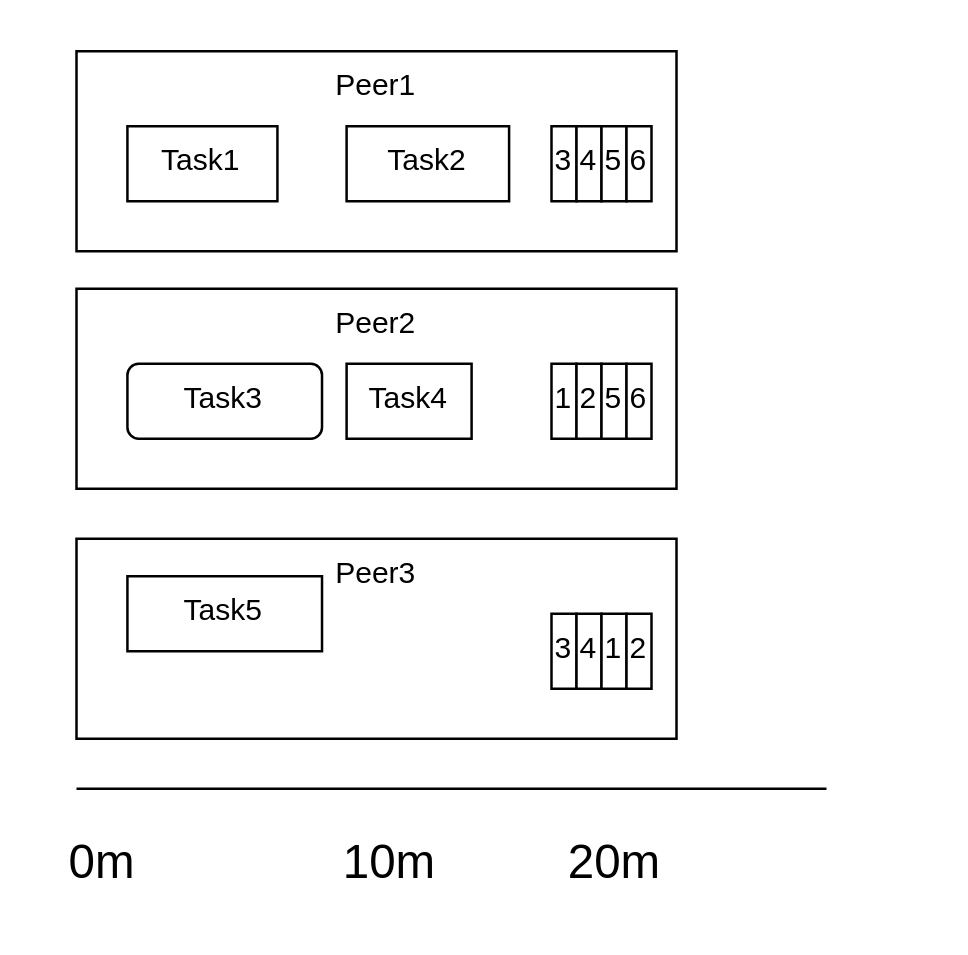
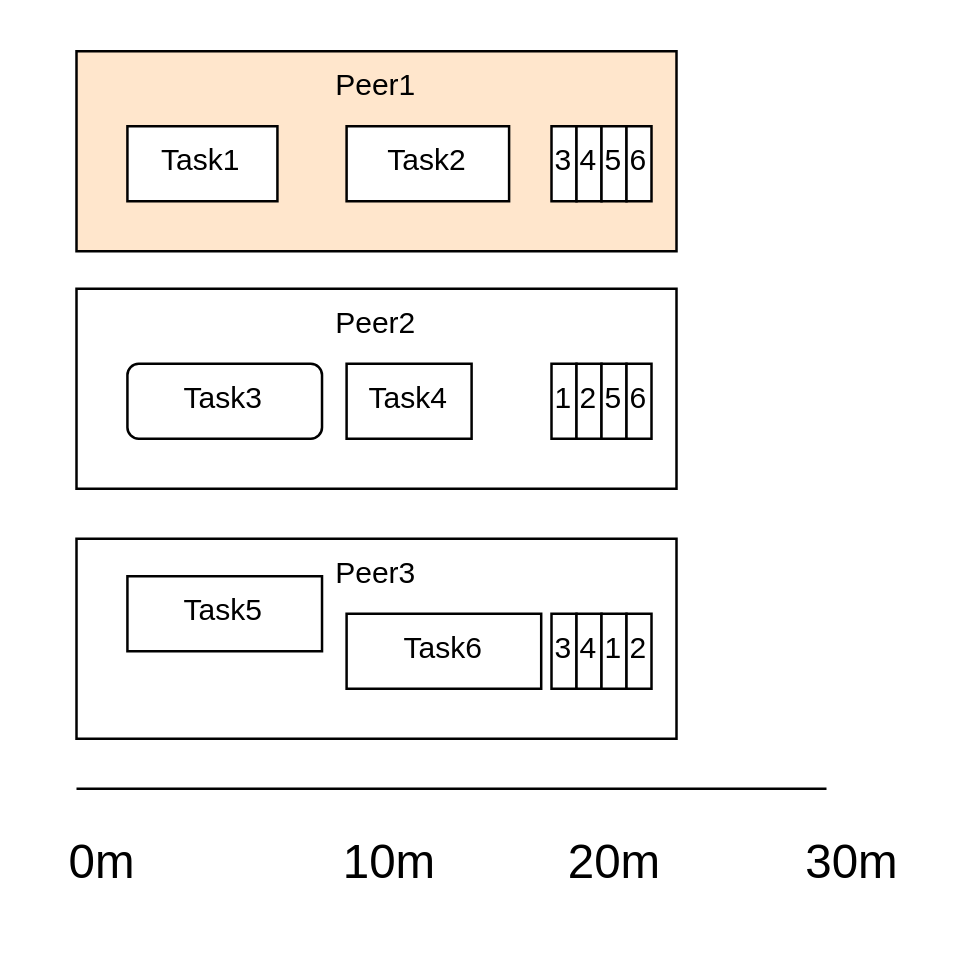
(376, 87) -> (376, 87)
none -> (444, 651)
none -> (851, 864)
